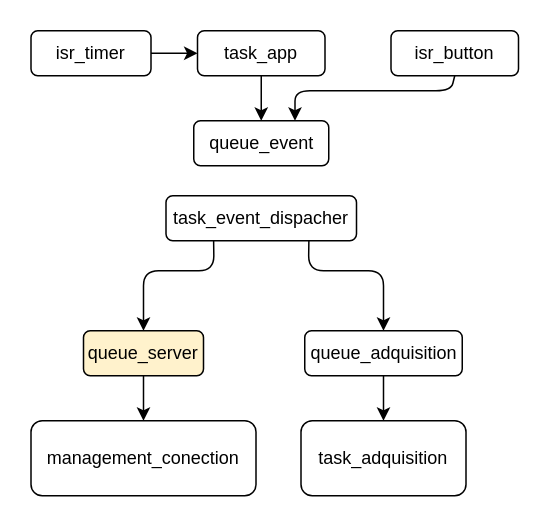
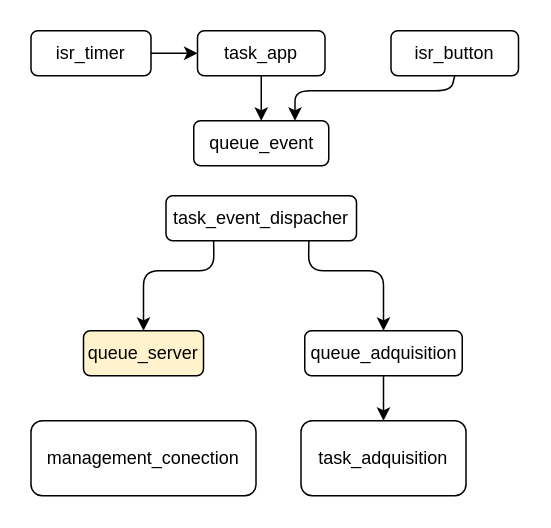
(143, 393) -> none
